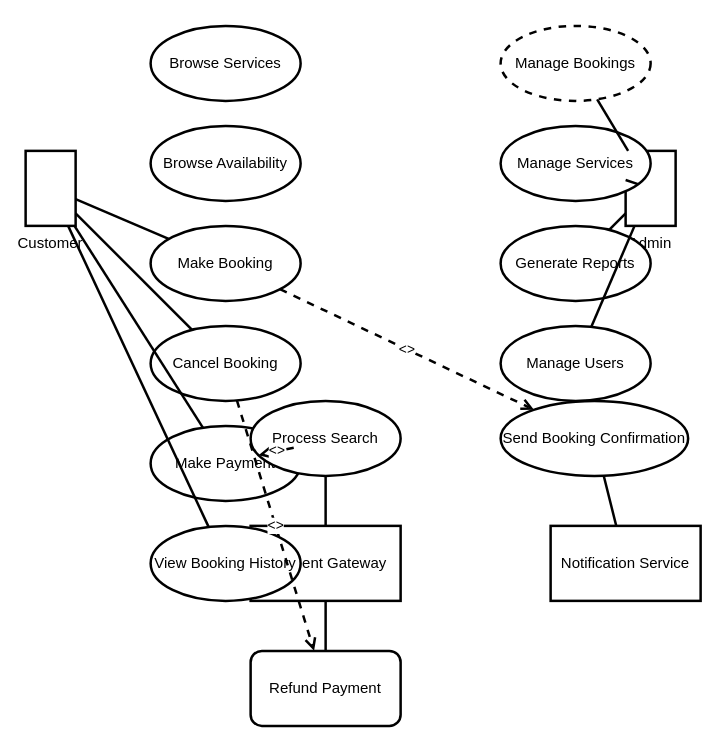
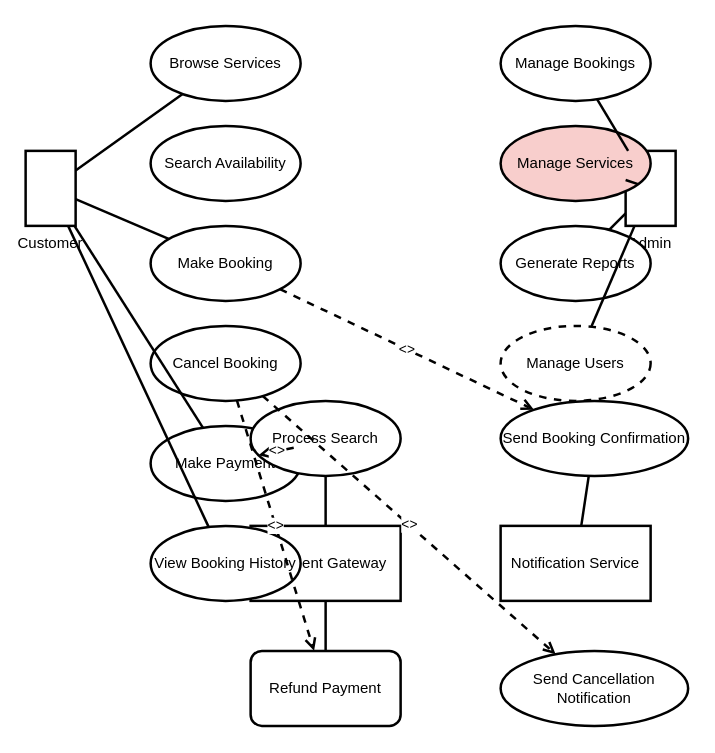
(576, 63) -> (576, 63)
(226, 163) -> (226, 163)
(576, 163) -> (576, 163)
(134, 271) -> (129, 132)
(576, 363) -> (576, 363)
none -> (407, 523)
(626, 563) -> (576, 563)
none -> (594, 688)
